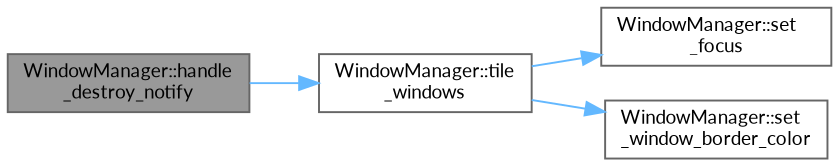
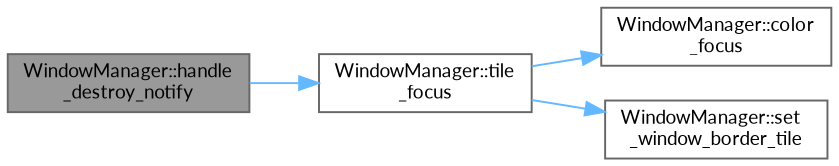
(716, 37) -> (716, 37)
(425, 83) -> (425, 83)
(716, 130) -> (716, 130)
